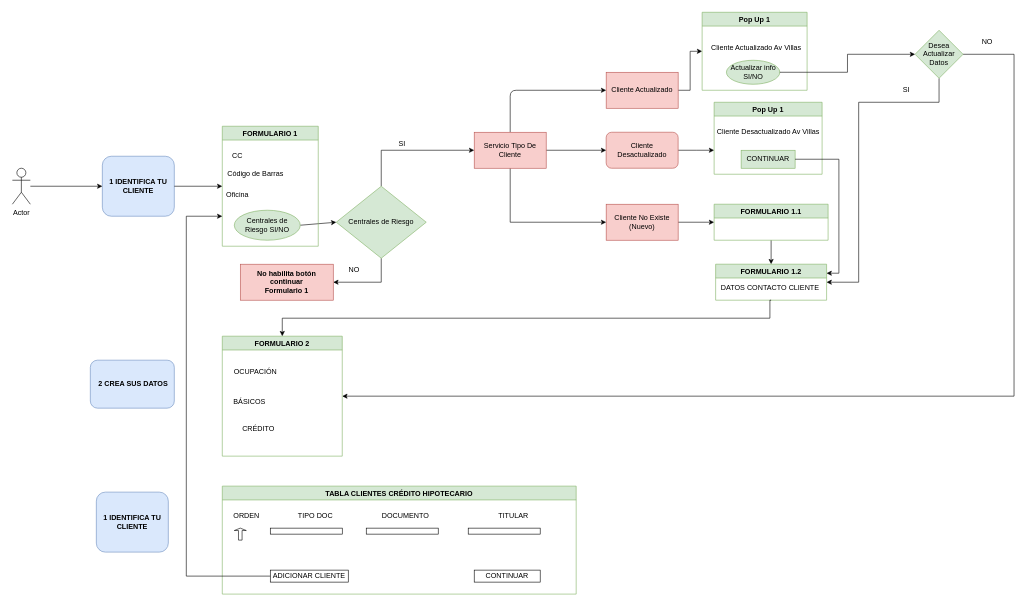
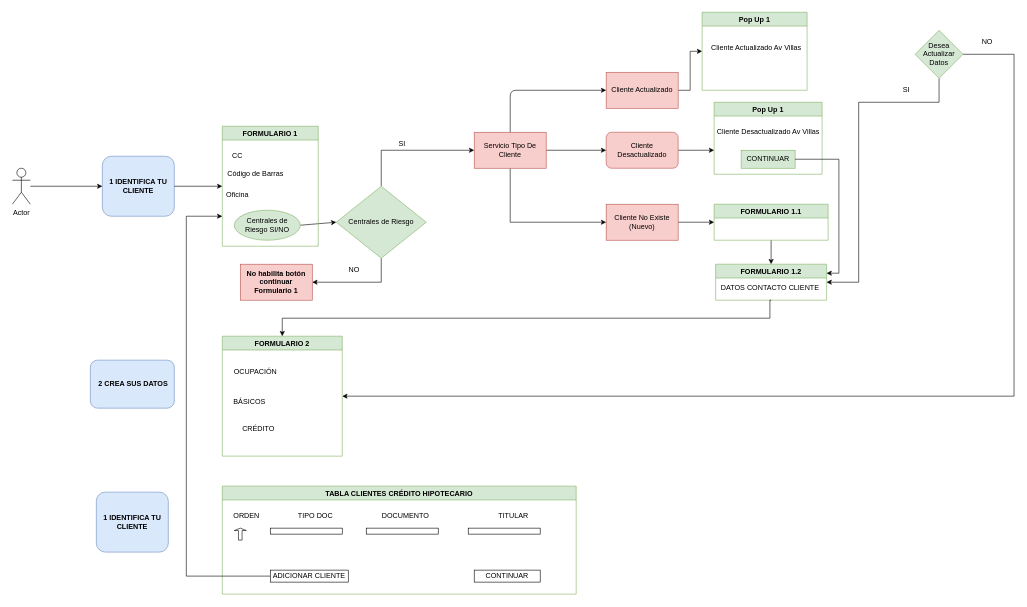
(848, 64) -> none
(753, 72) -> none
(287, 282) -> (276, 282)
